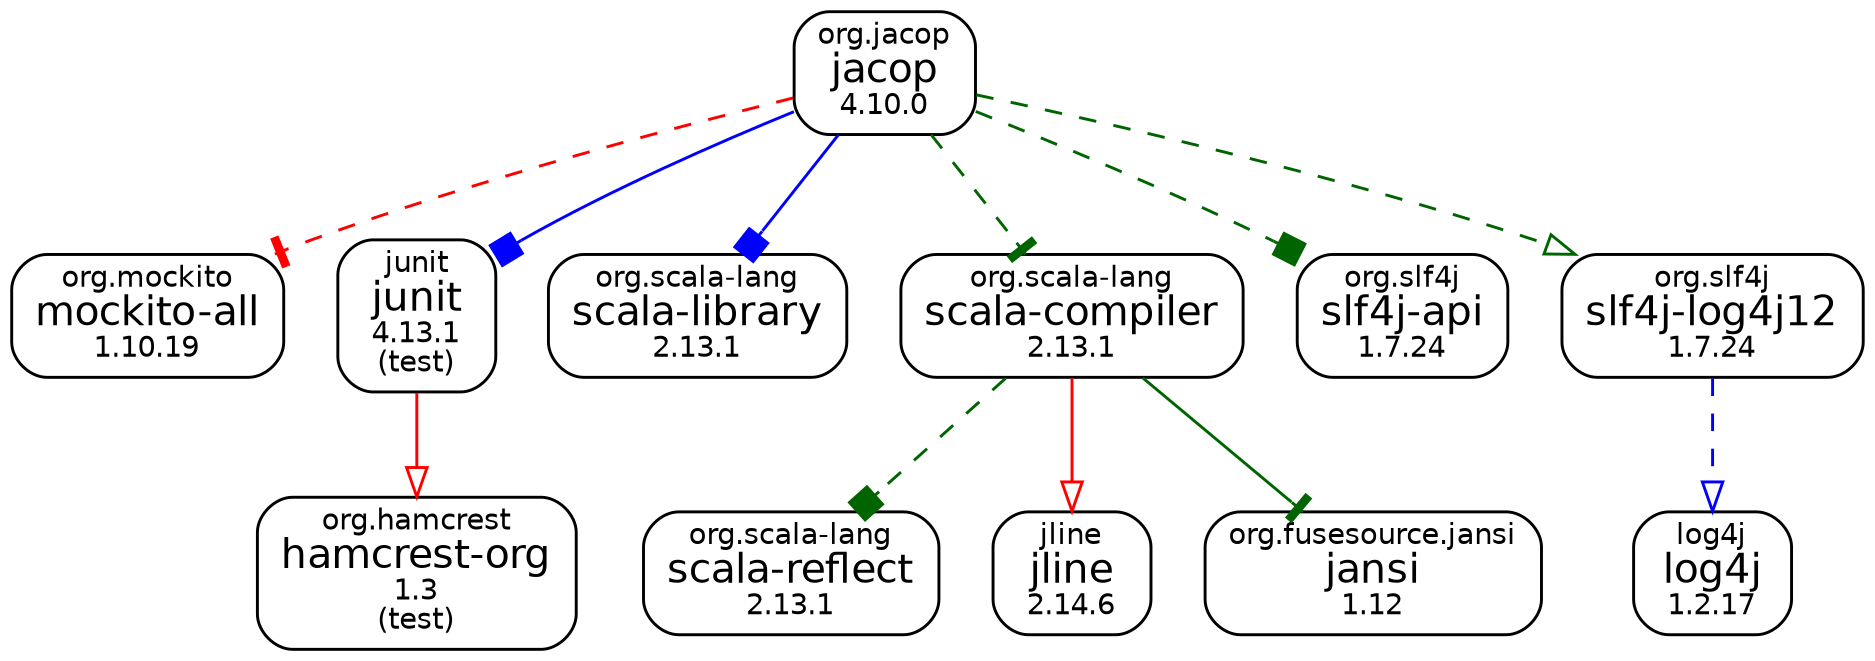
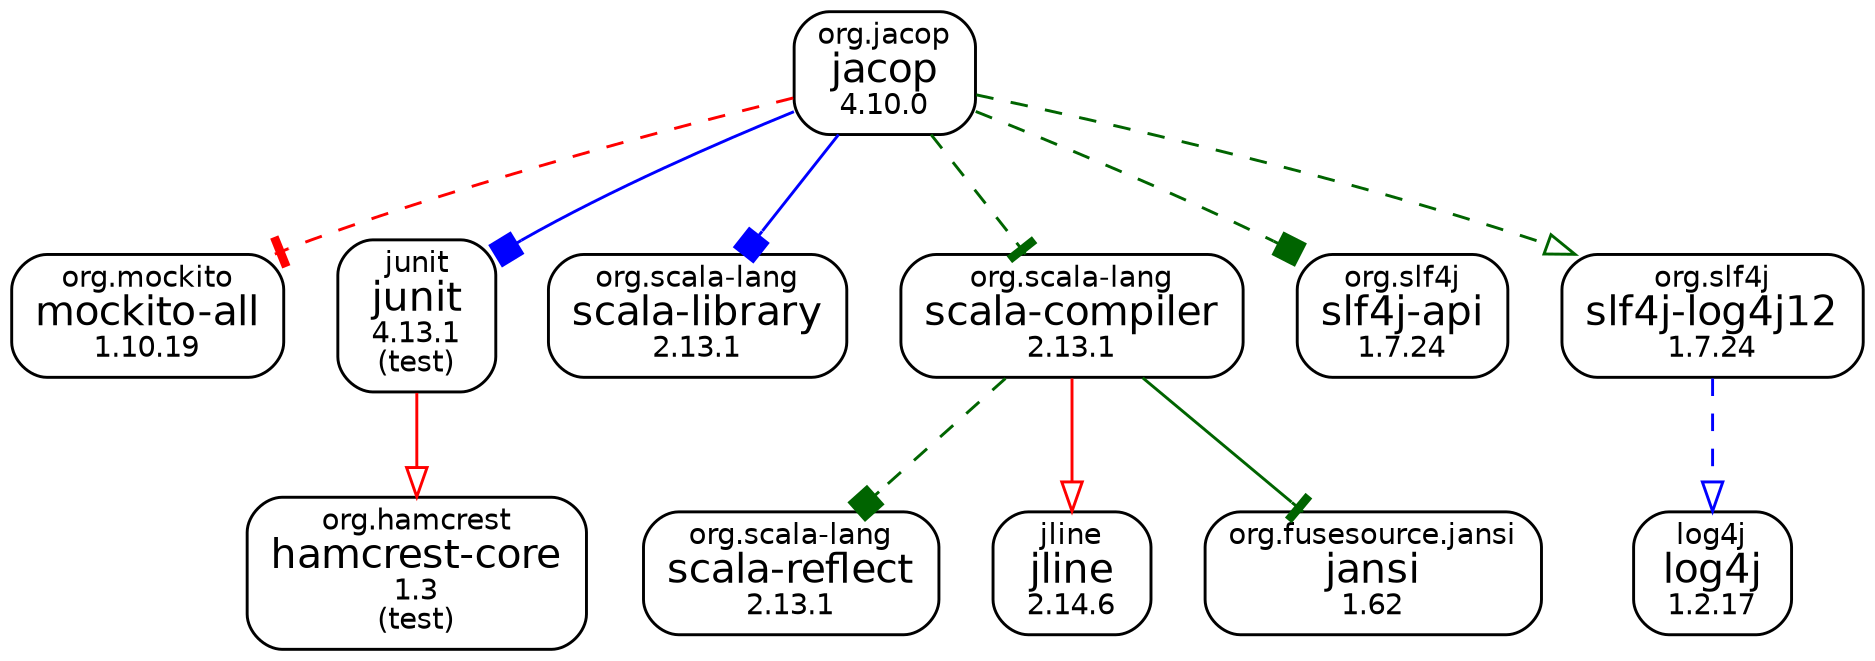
(417, 556) -> (417, 556)
(1373, 605) -> (1373, 605)
